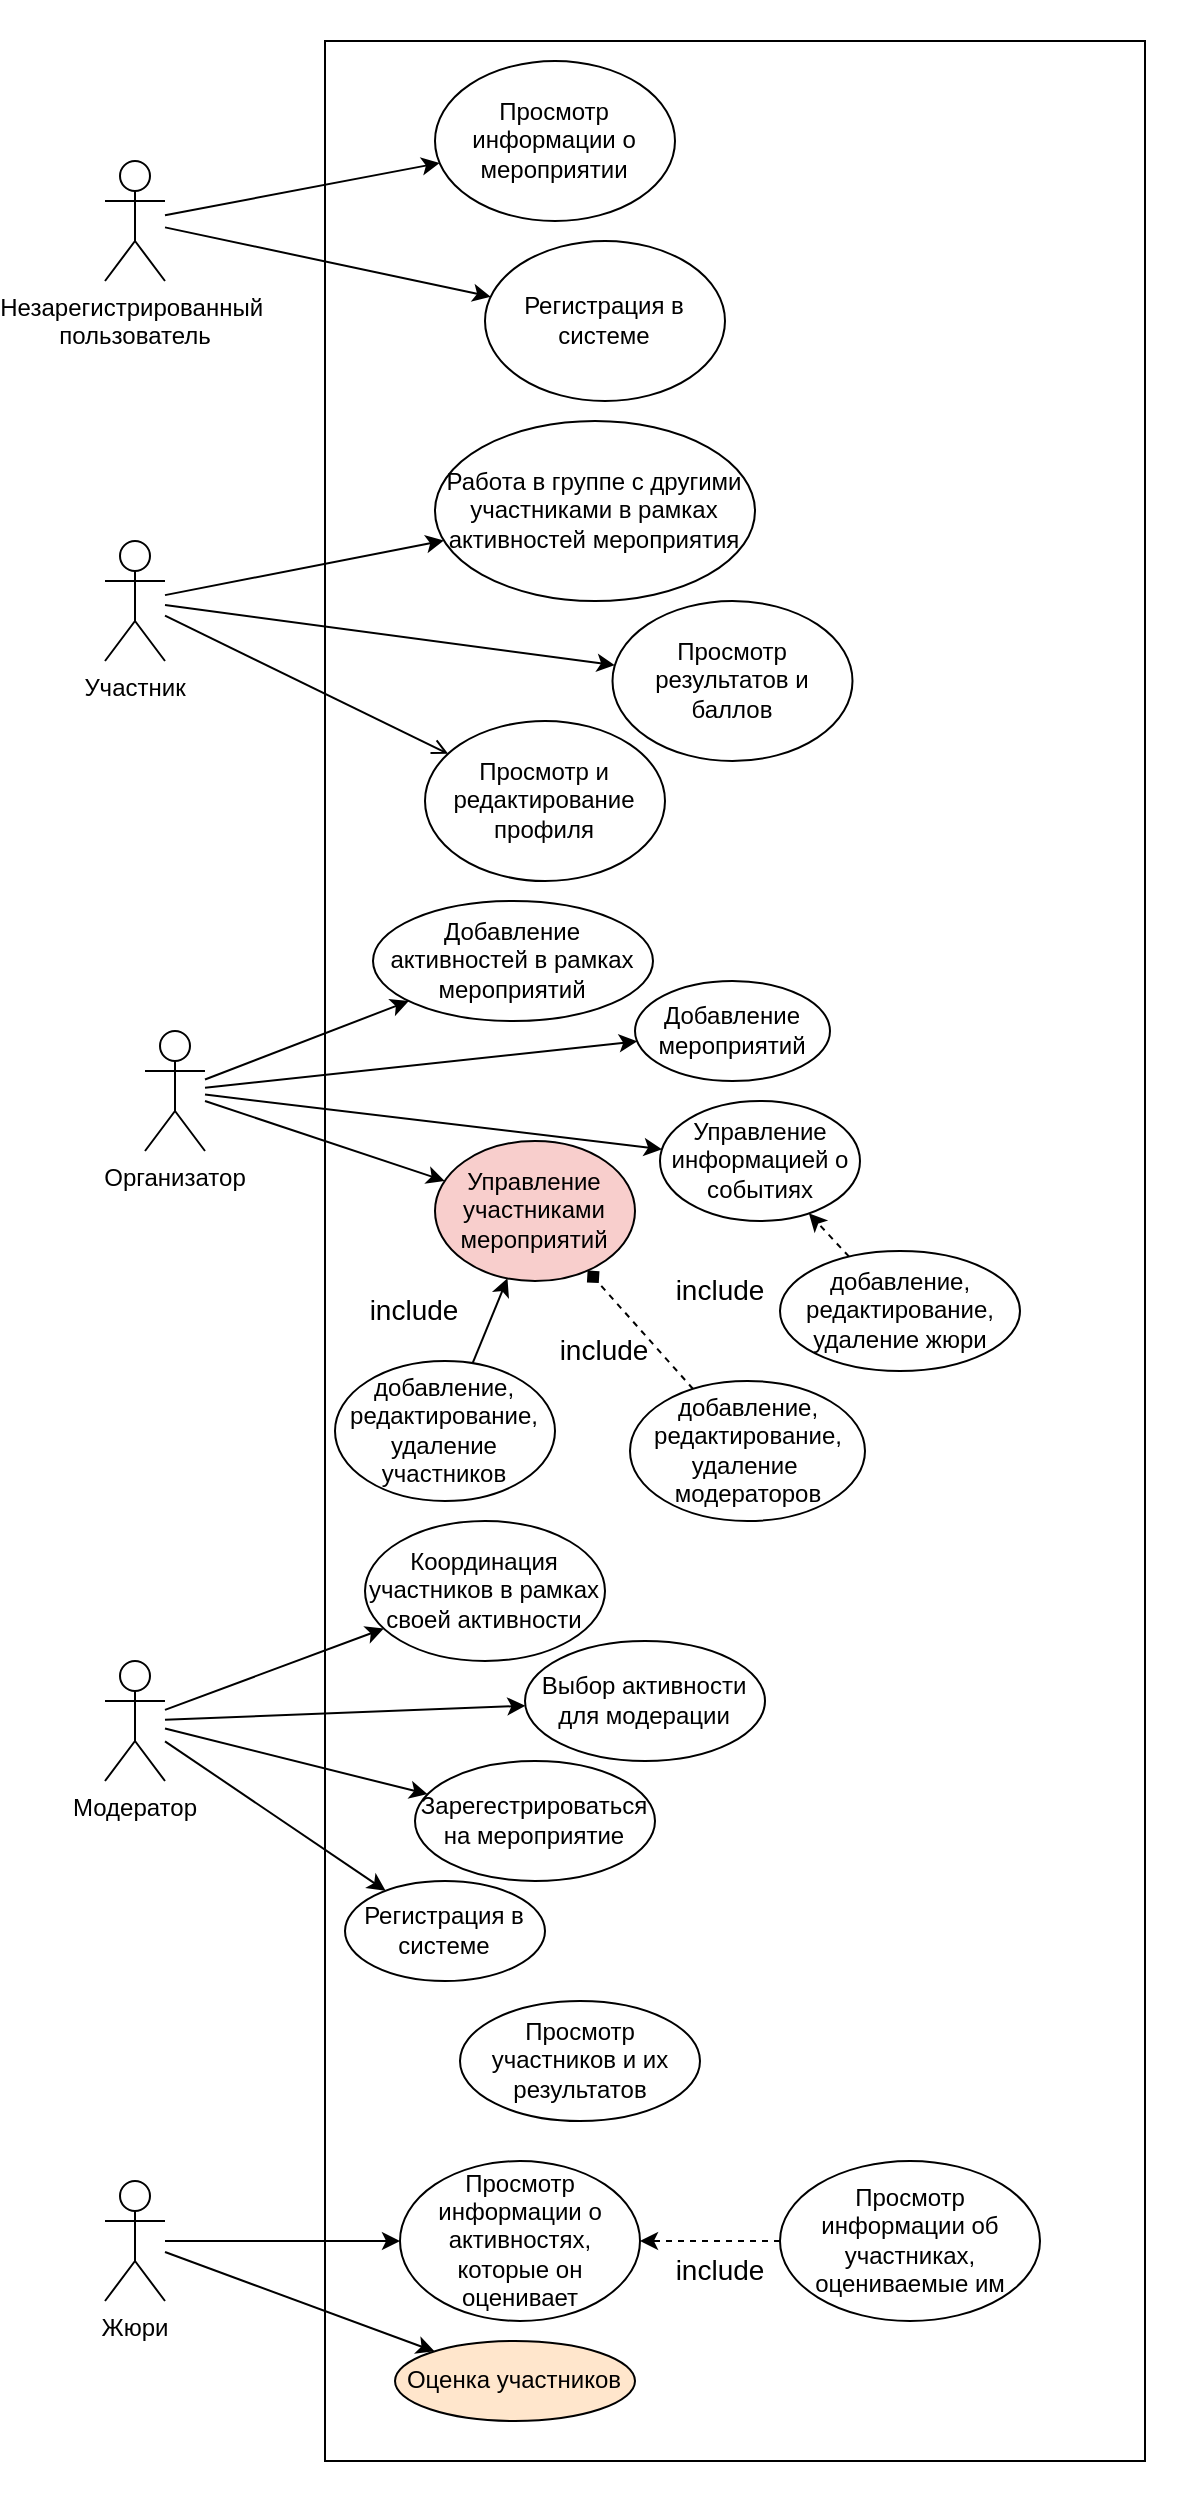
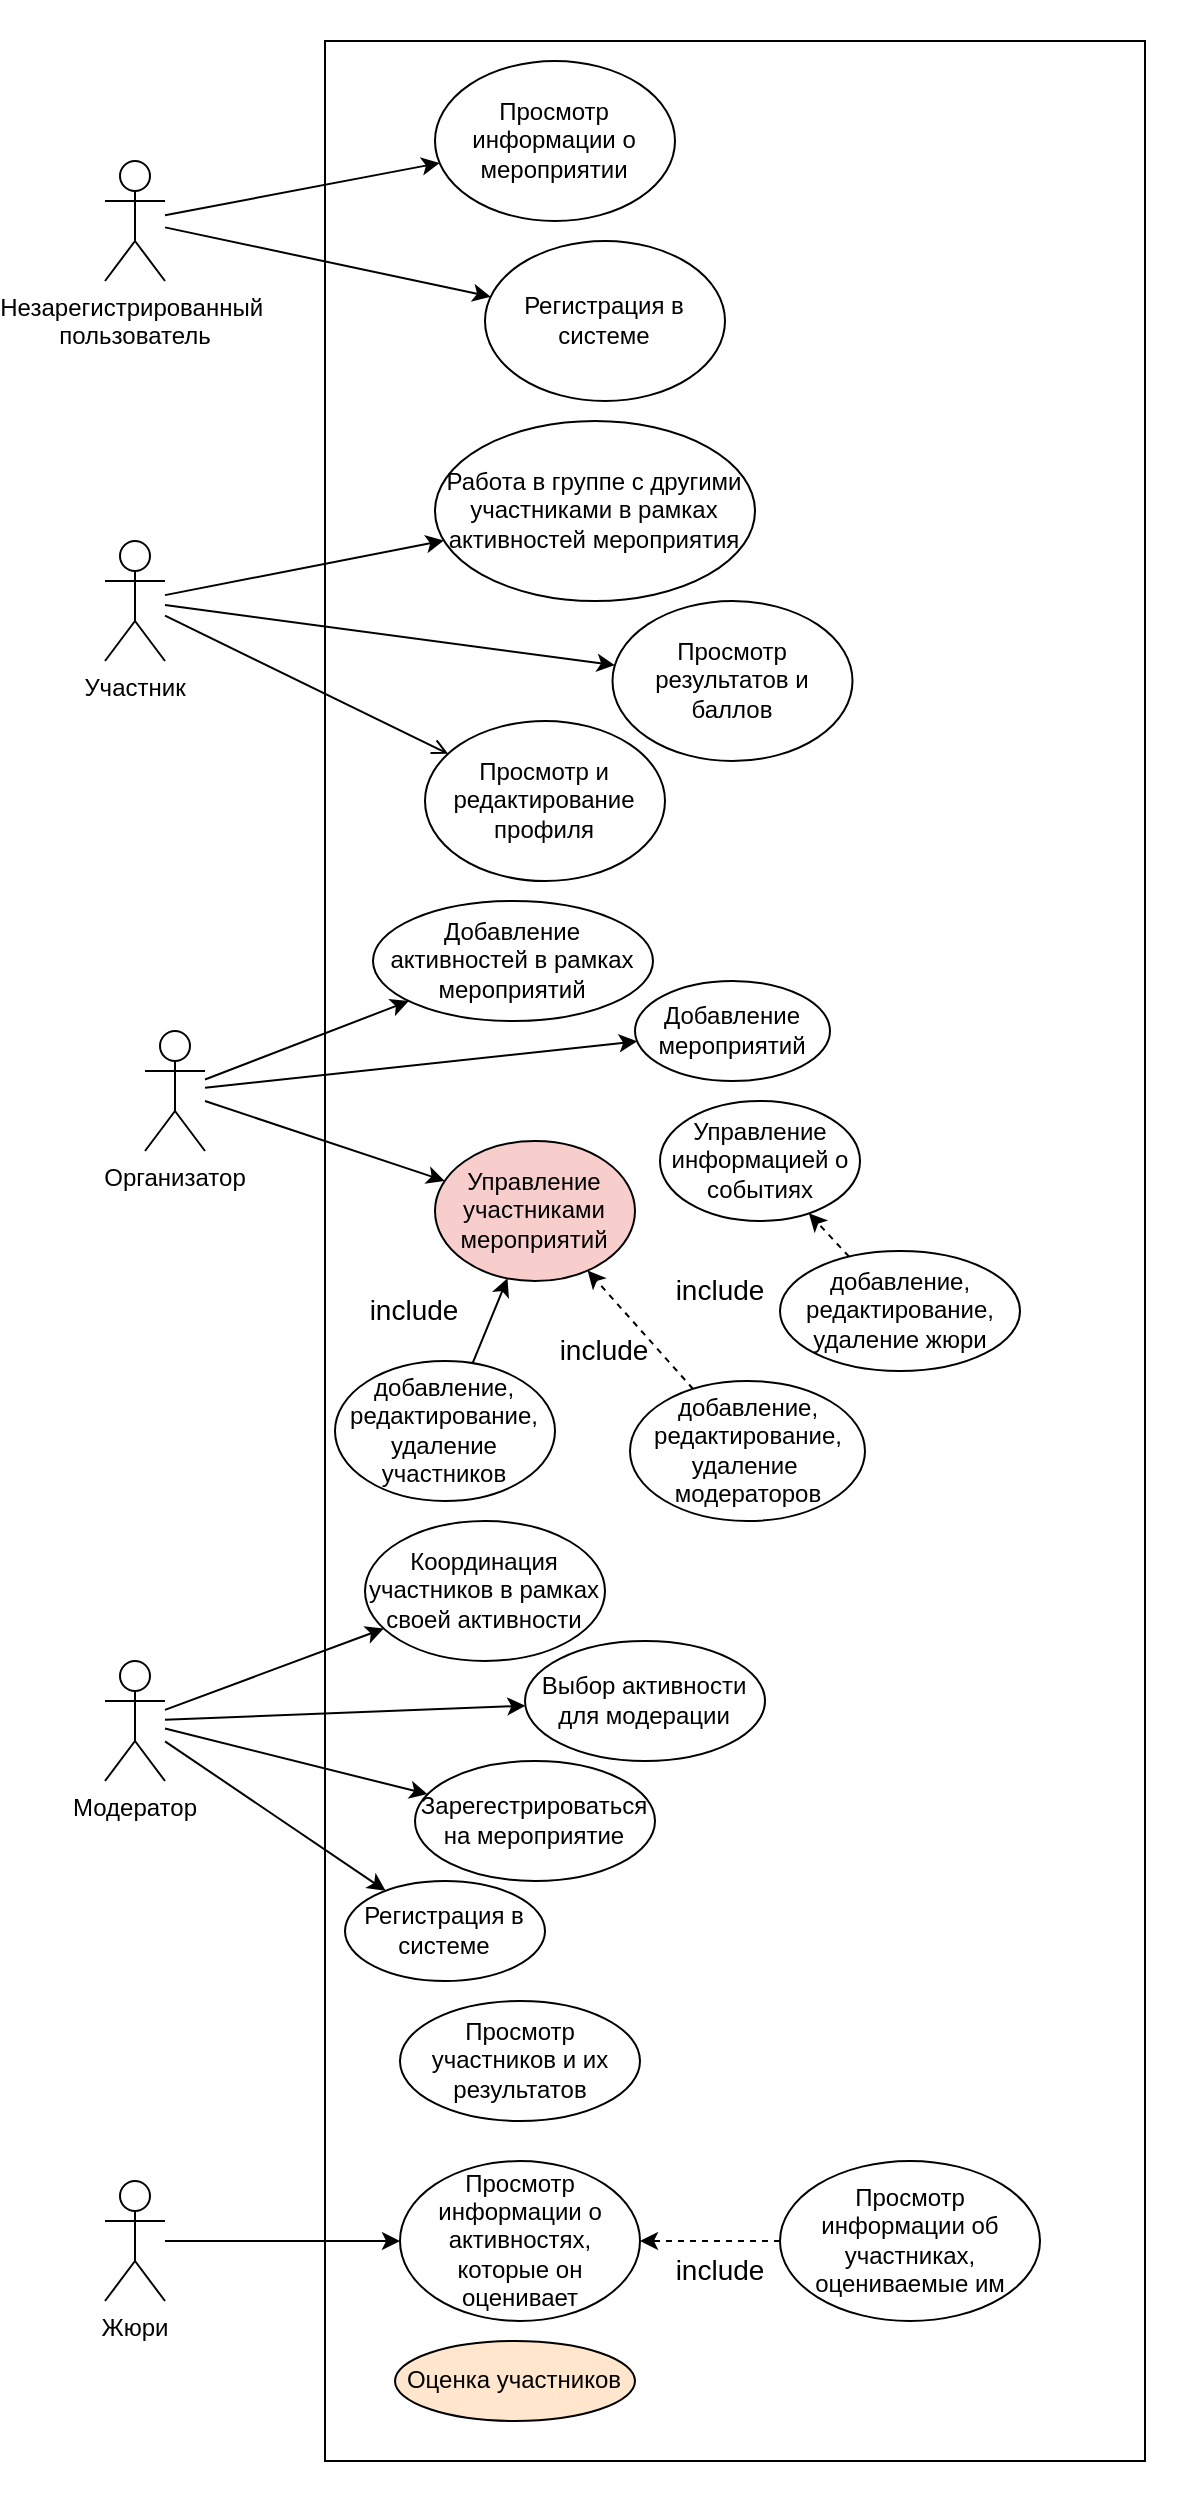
(427, 1121) -> none
(599, 1284) -> (598, 1282)
(580, 2061) -> (520, 2061)
(294, 2300) -> none
